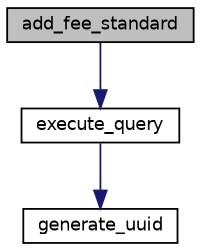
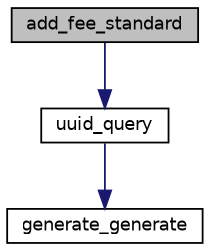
(100, 126) -> (105, 126)
(100, 226) -> (105, 226)
